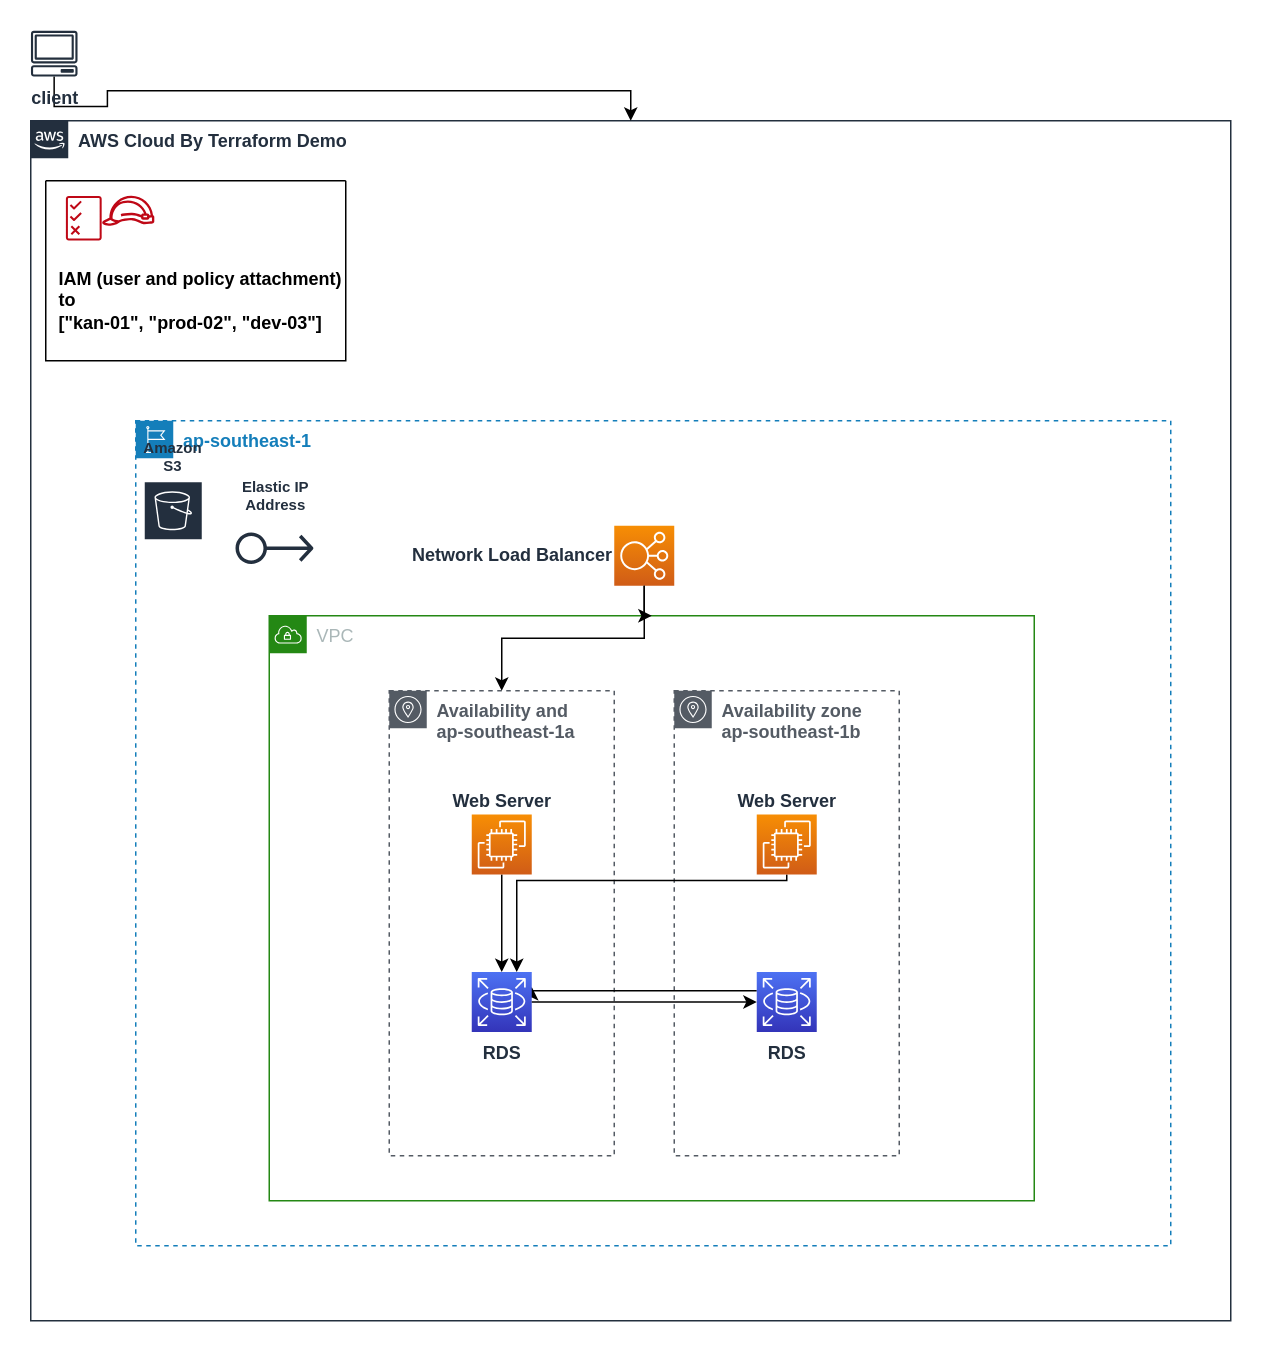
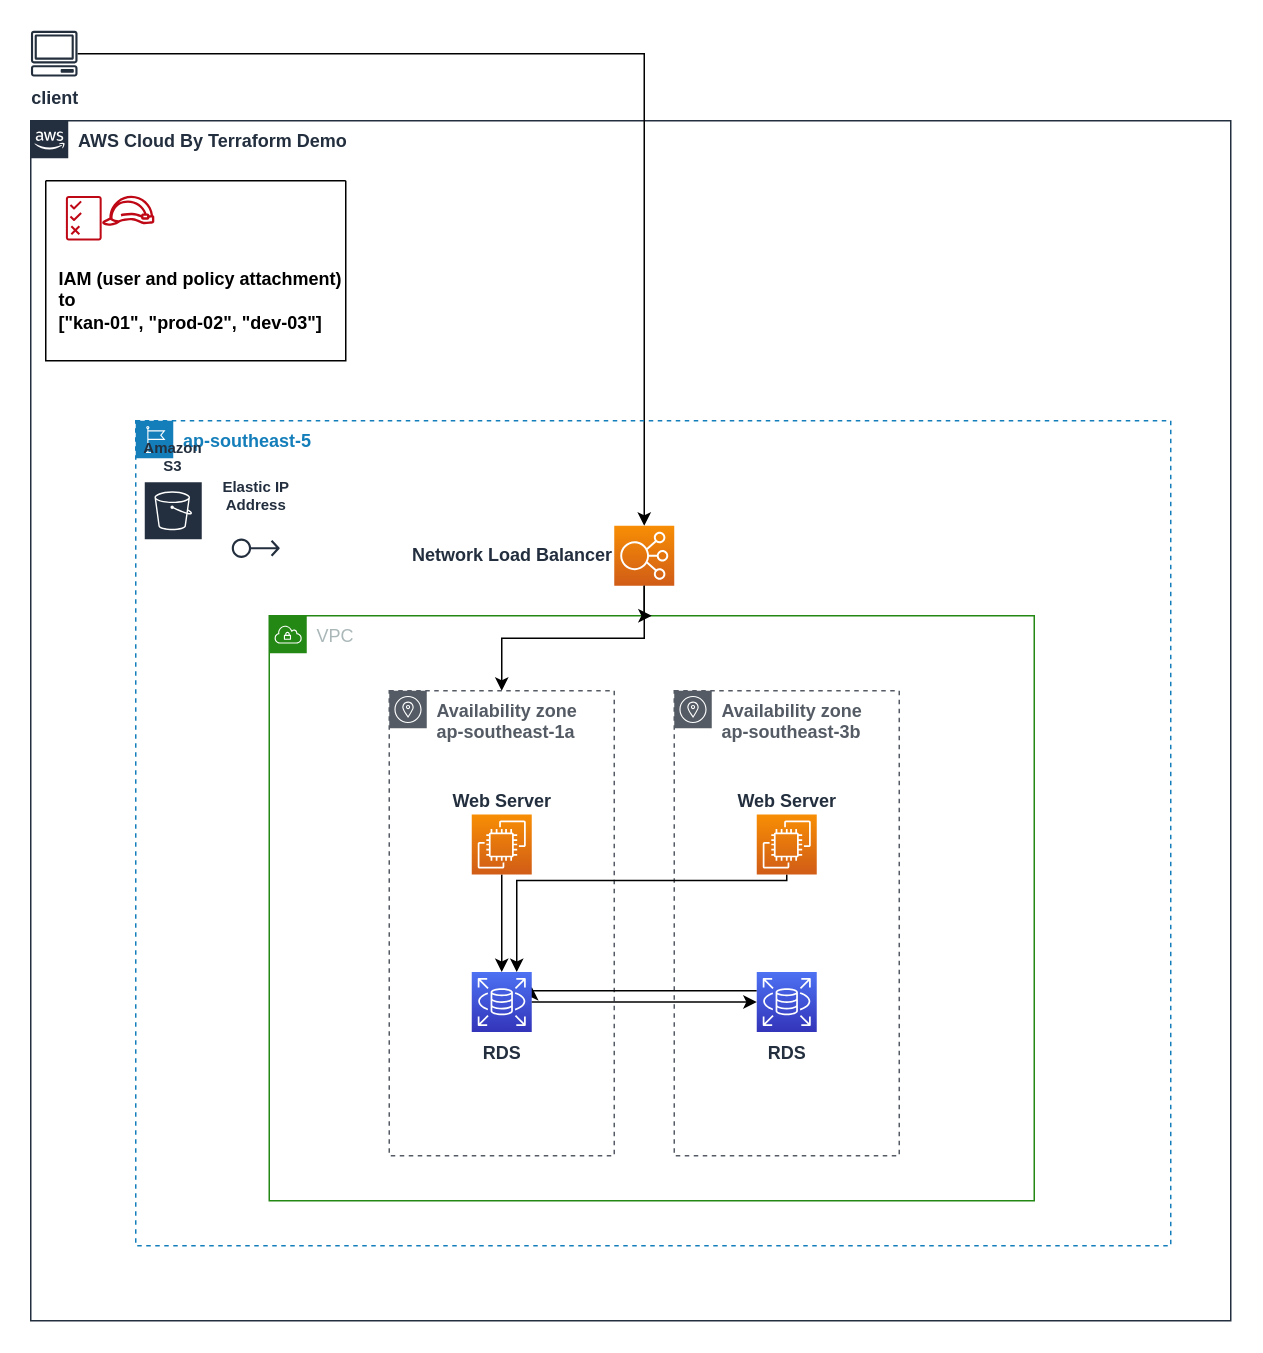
(331, 91) -> (592, 54)
(254, 442) -> (254, 442)
(275, 548) -> (256, 548)
(513, 723) -> (513, 723)
(798, 723) -> (798, 723)
